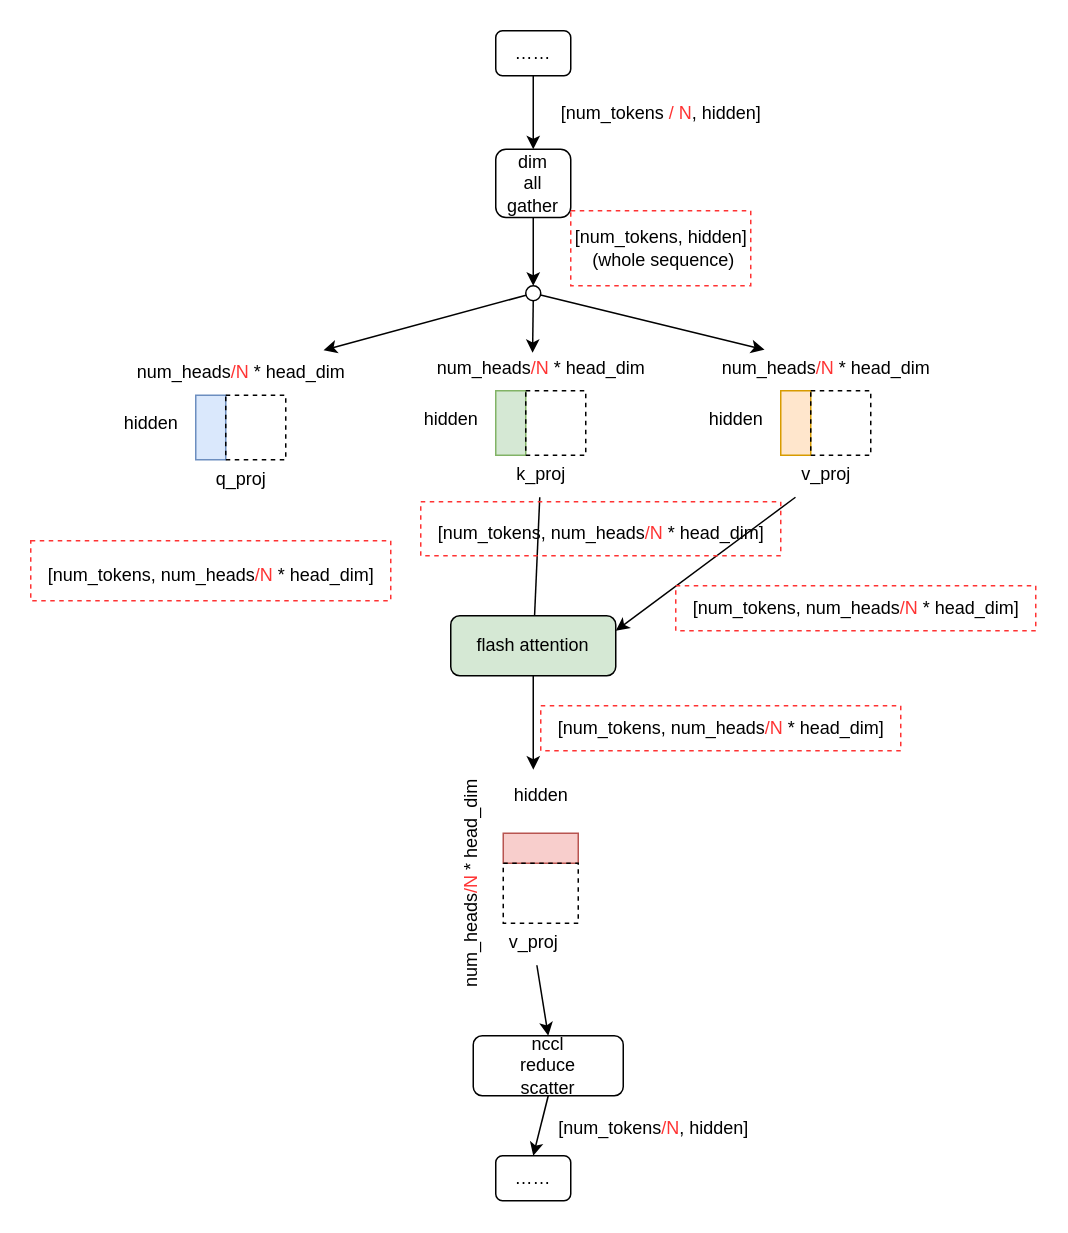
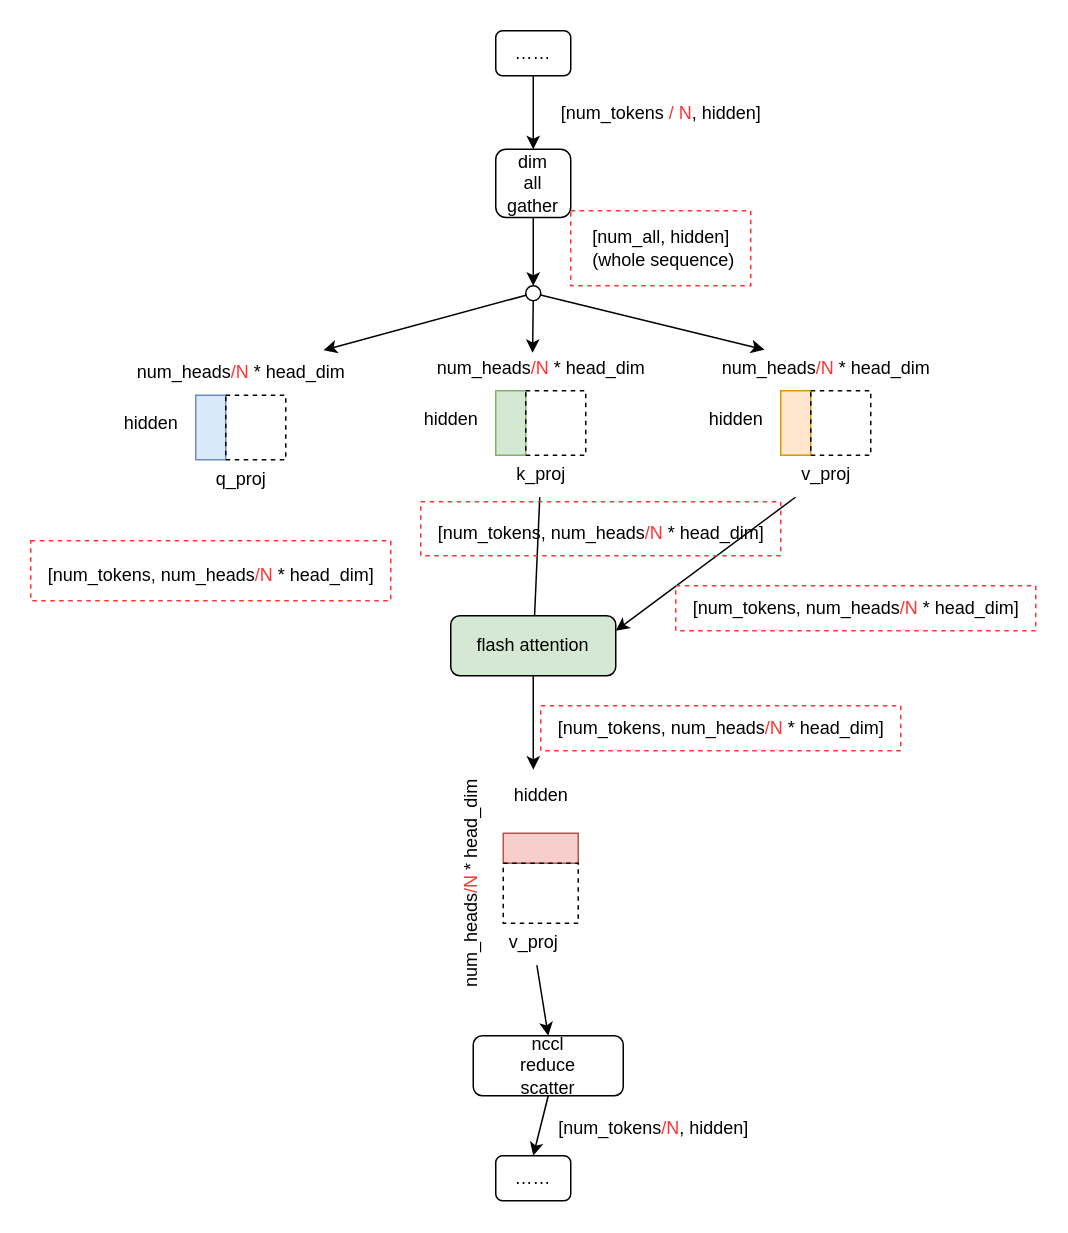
(662, 248) -> (662, 248)
